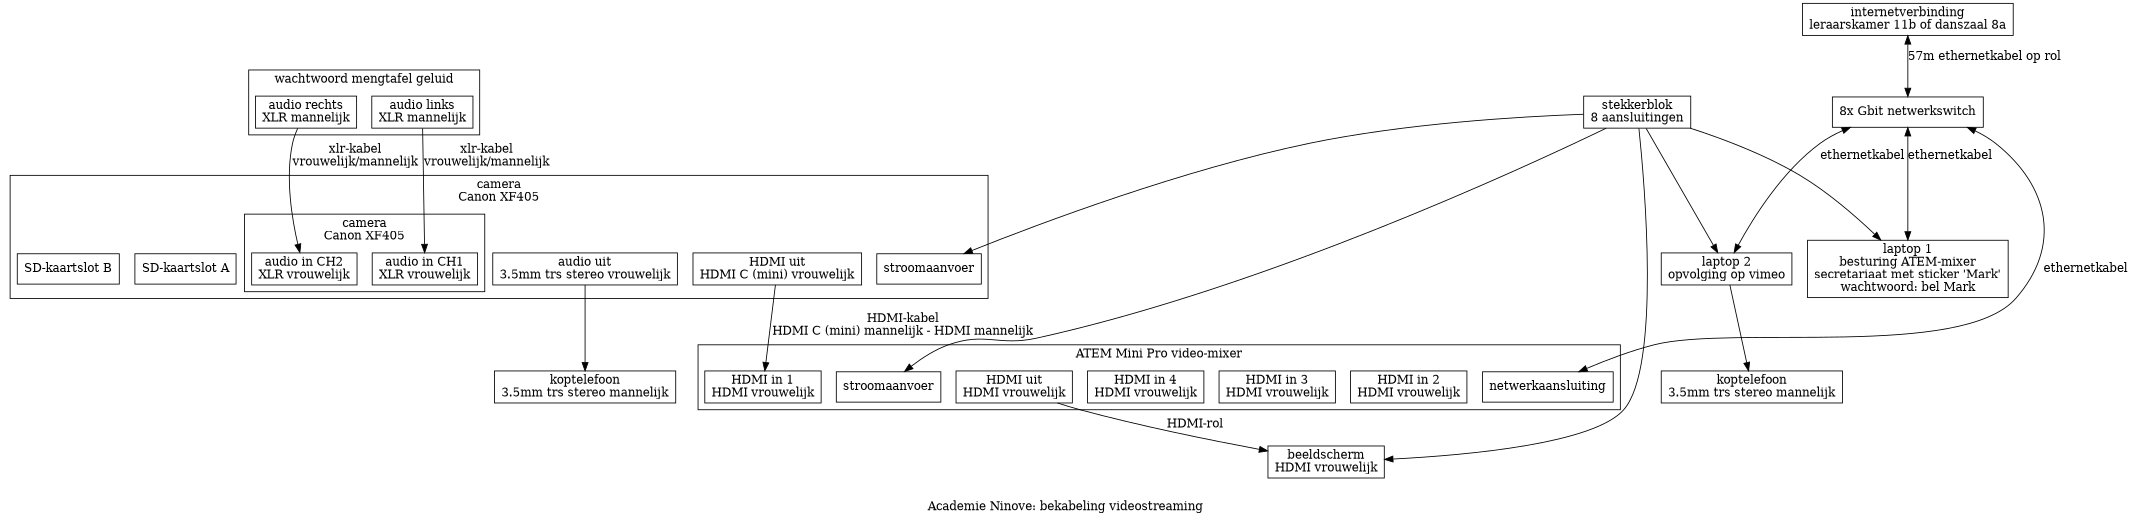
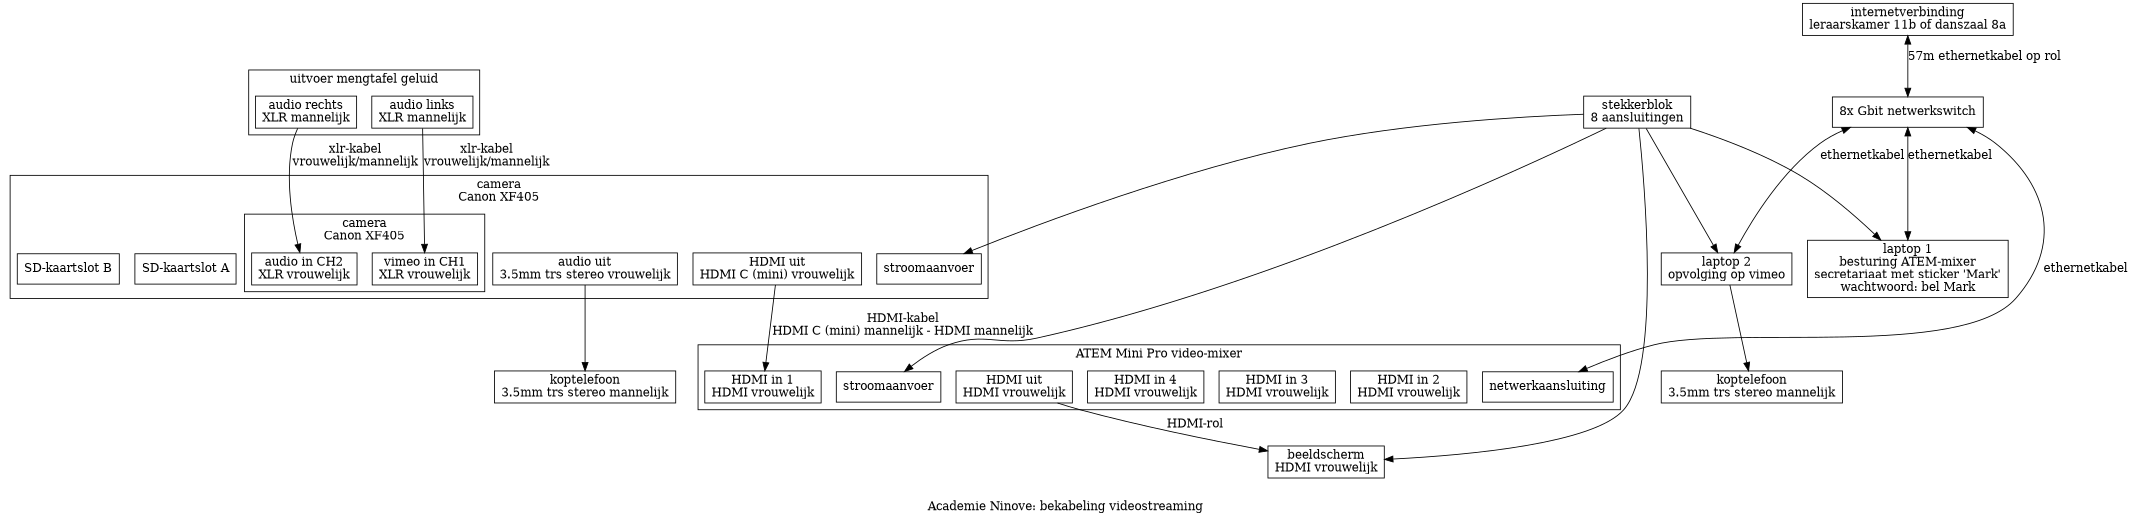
(364, 80) -> (364, 80)
(425, 269) -> (425, 269)
